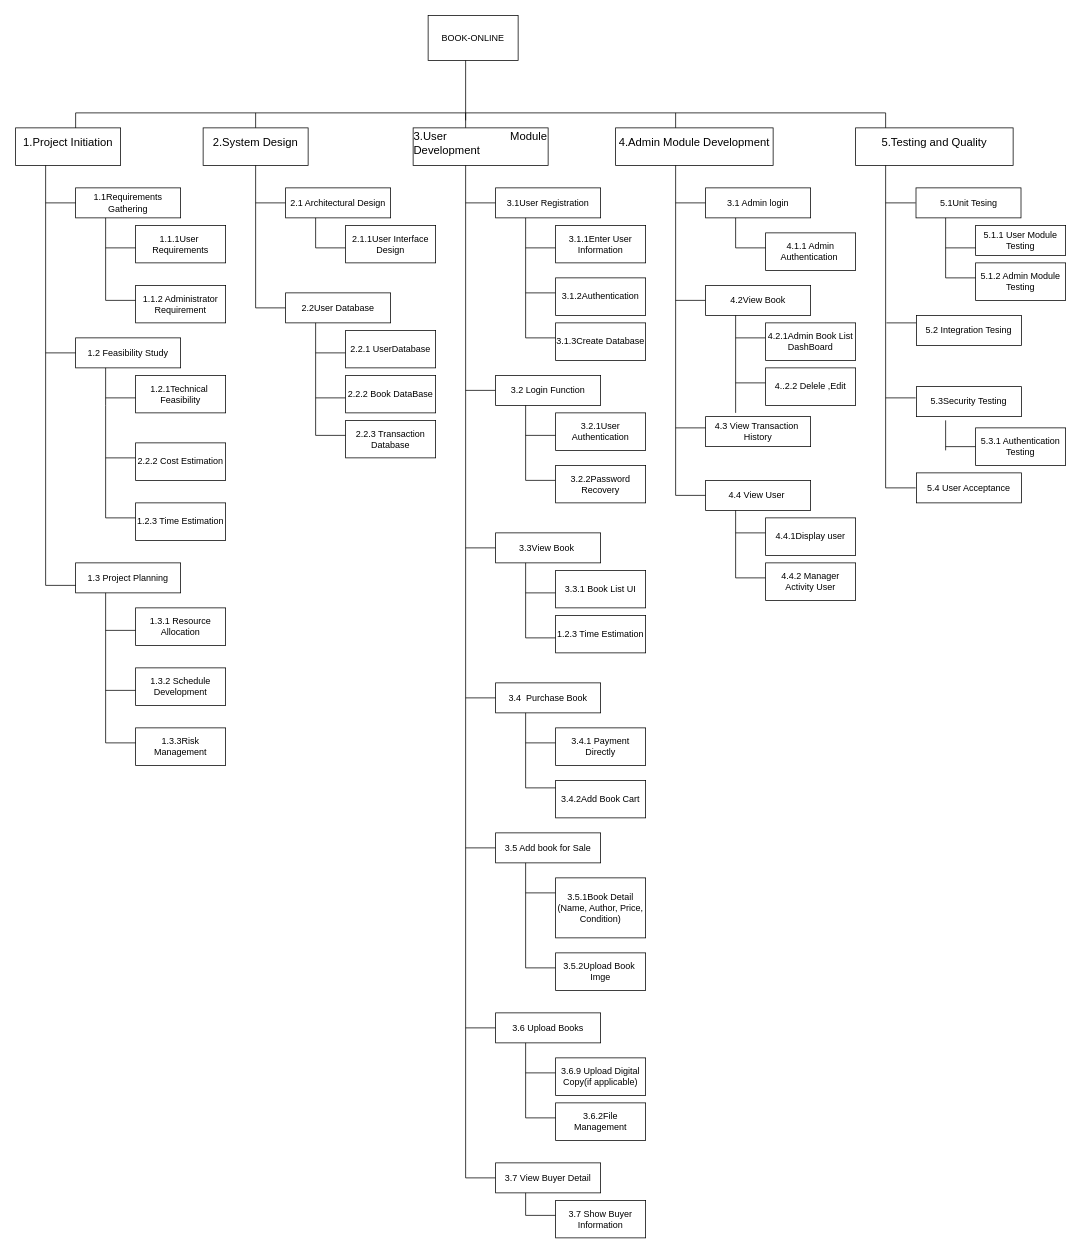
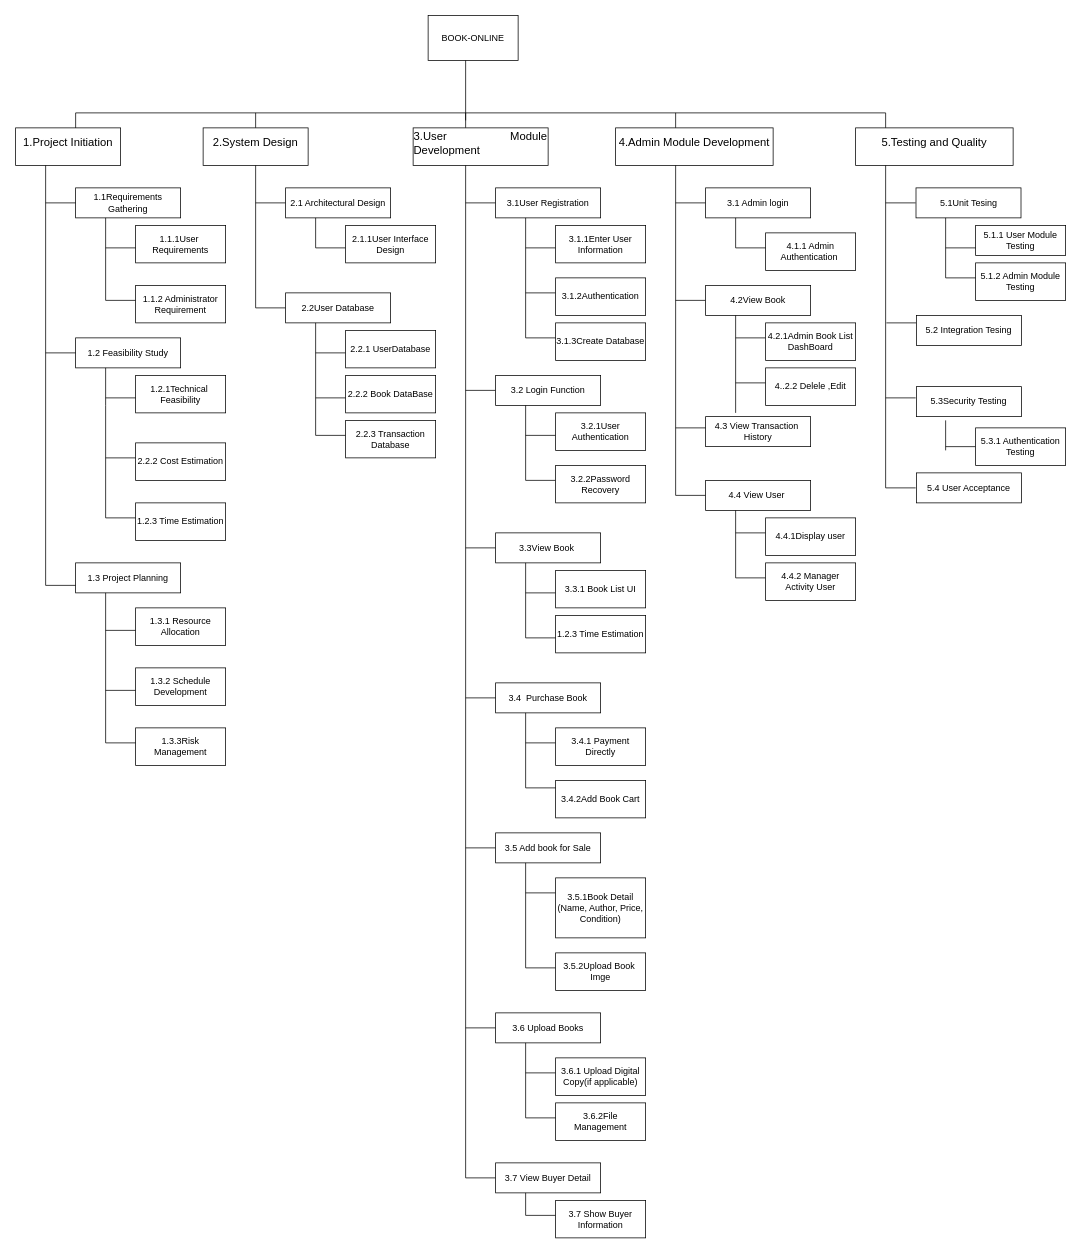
(600, 1077) -> (600, 1077)
